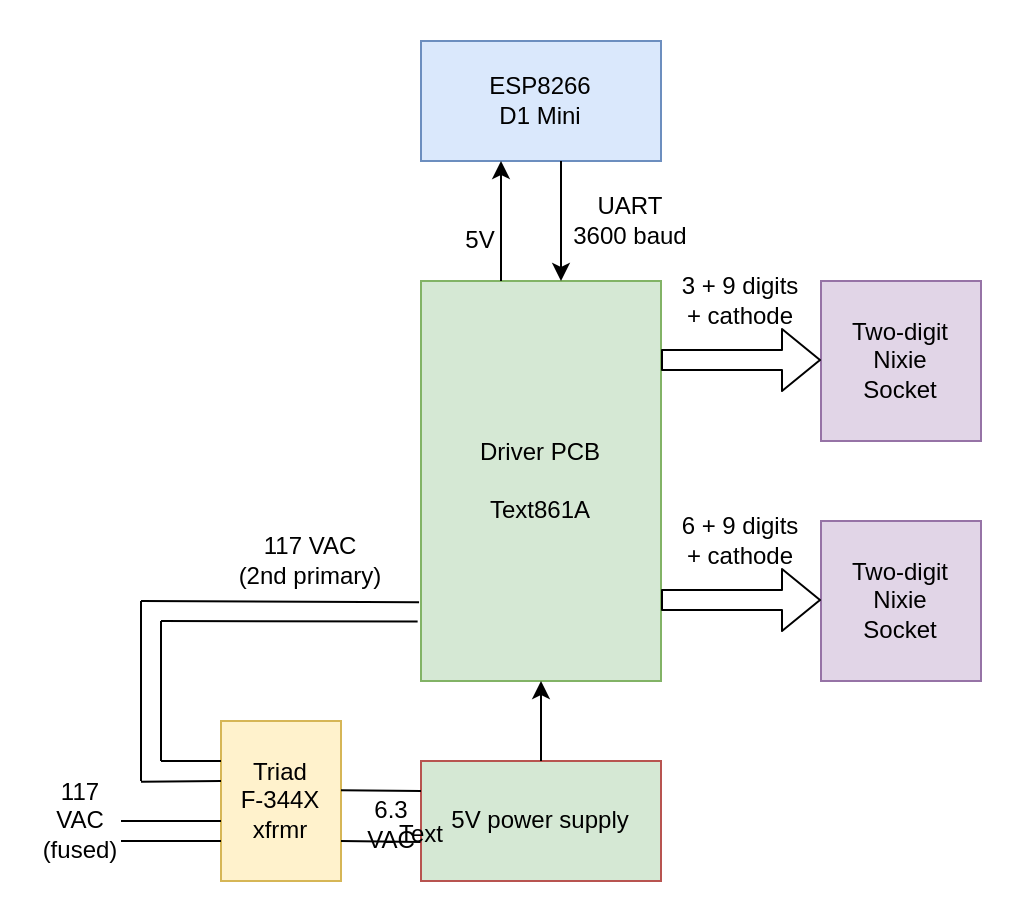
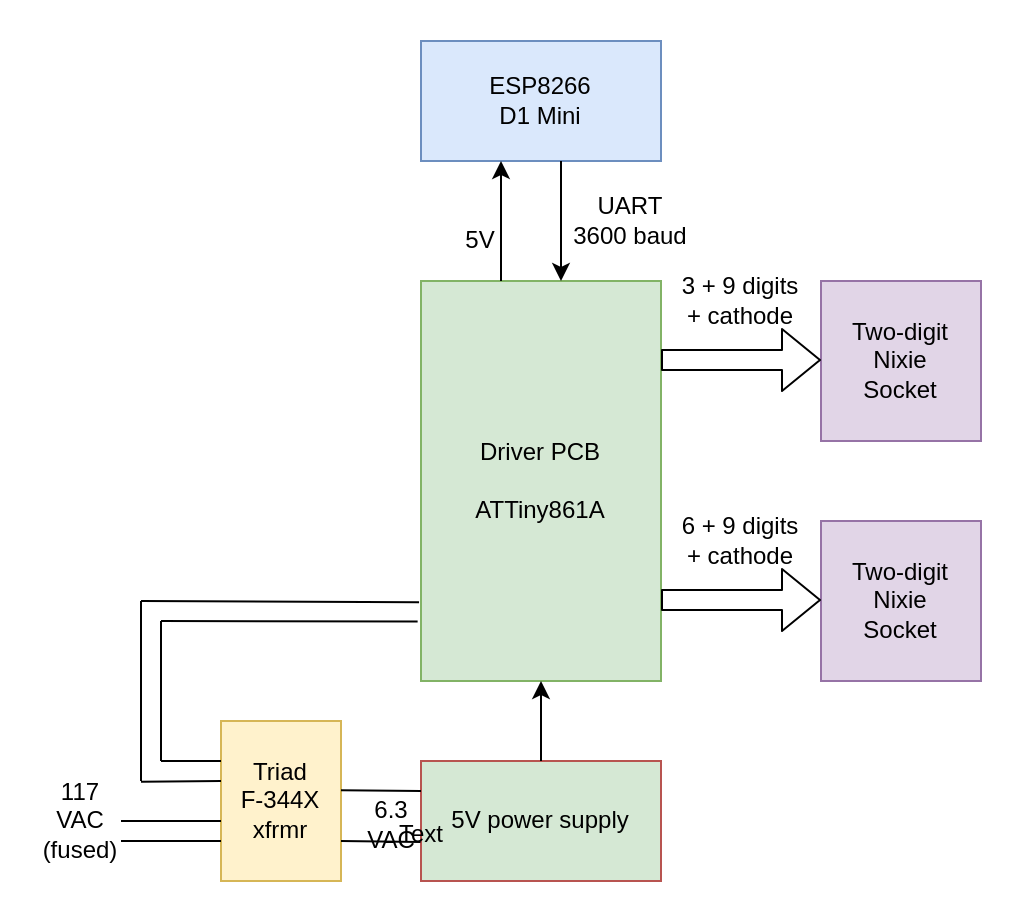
(541, 481) -> (541, 481)
(311, 561) -> none
